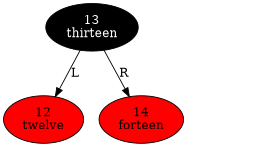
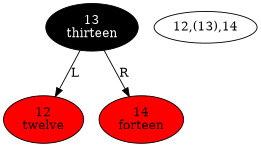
none -> (206, 27)
